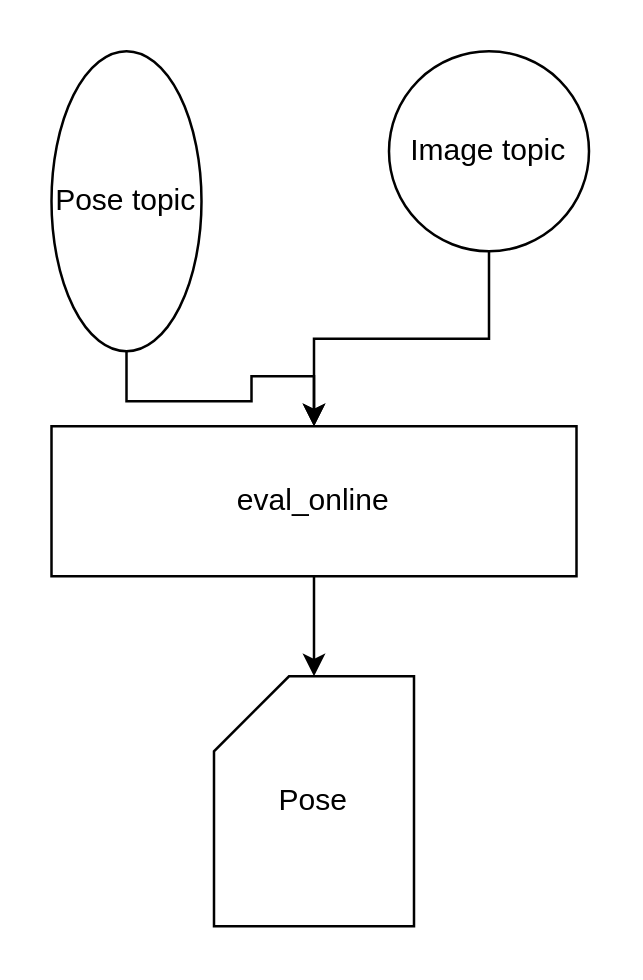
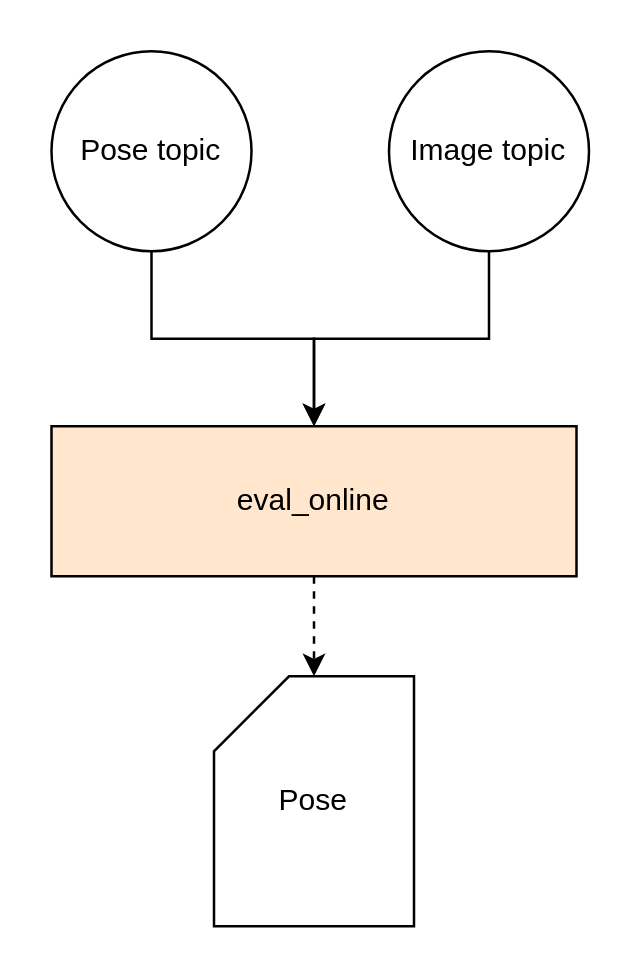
(126, 201) -> (151, 151)
(314, 501) -> (314, 501)
(314, 617) -> (314, 617)
